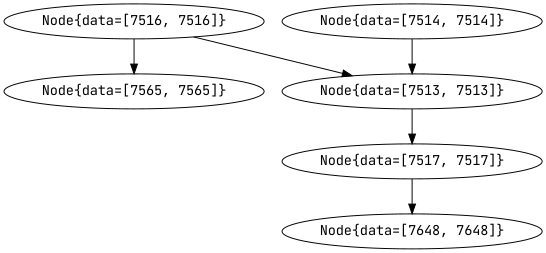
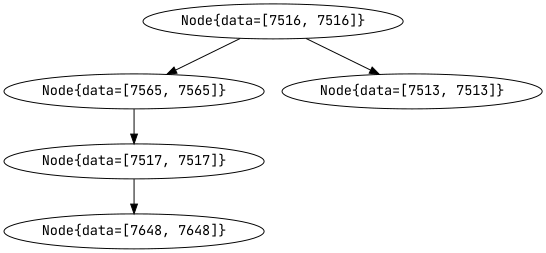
(412, 21) -> none
(412, 122) -> (134, 122)
